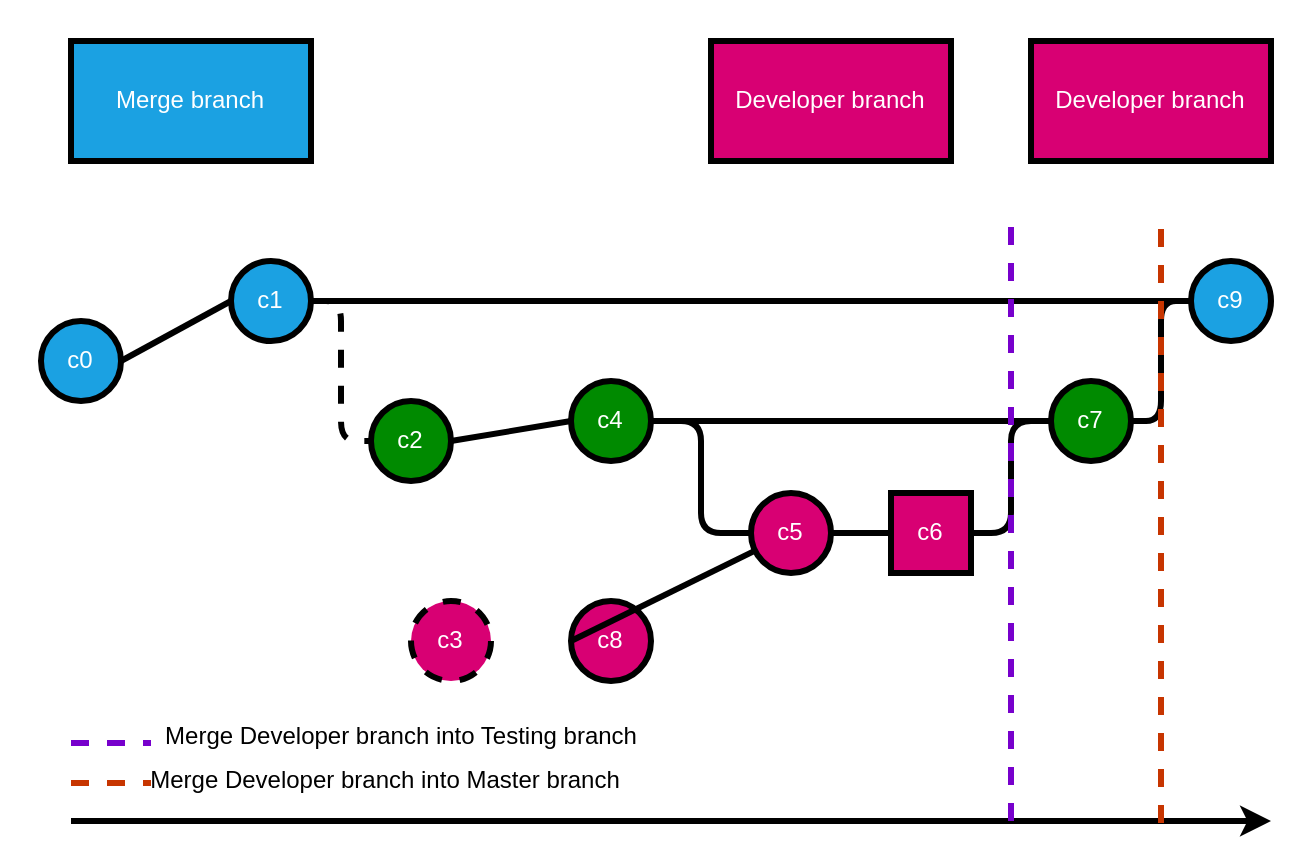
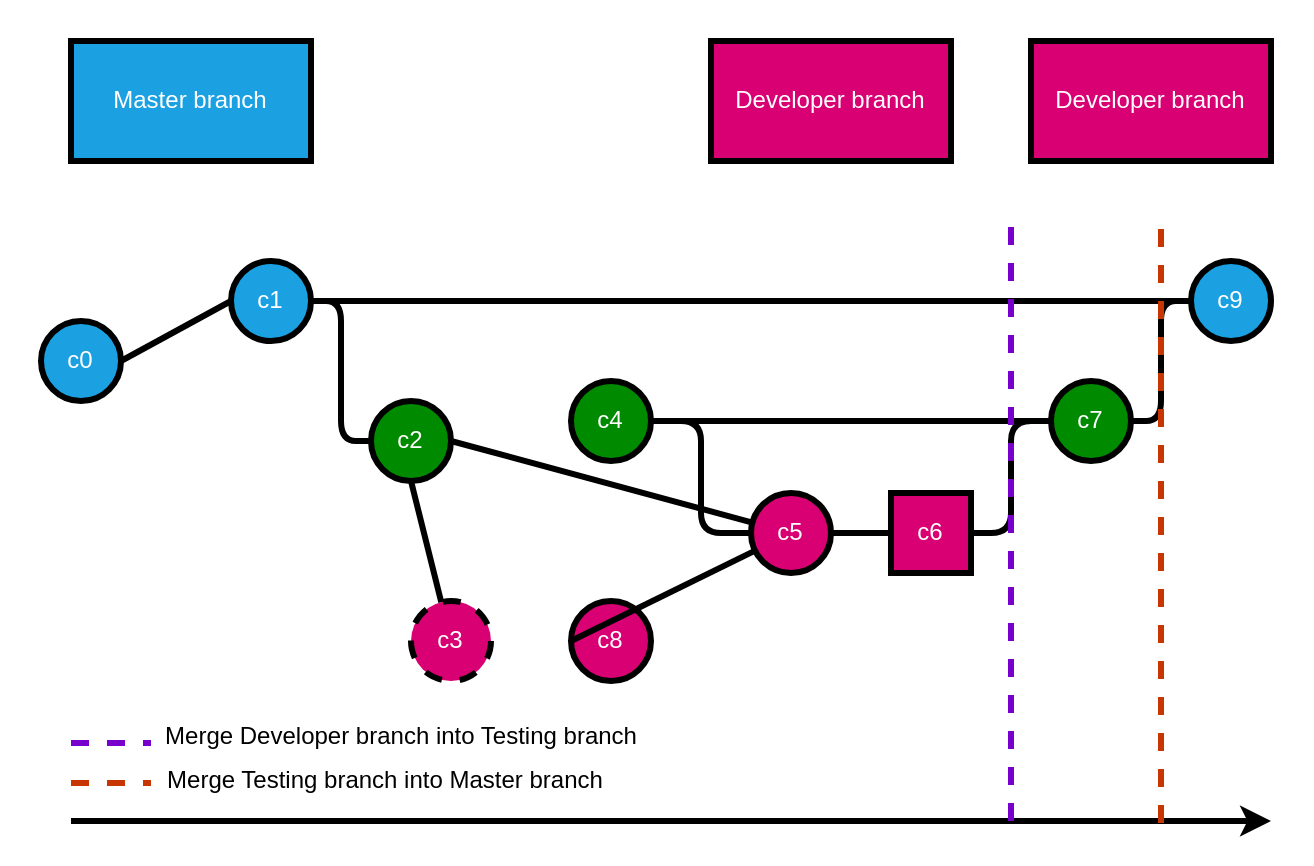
(191, 101) -> (191, 101)
(341, 340) -> (341, 340)
(511, 431) -> (602, 482)
none -> (426, 542)
(386, 773) -> (386, 773)
